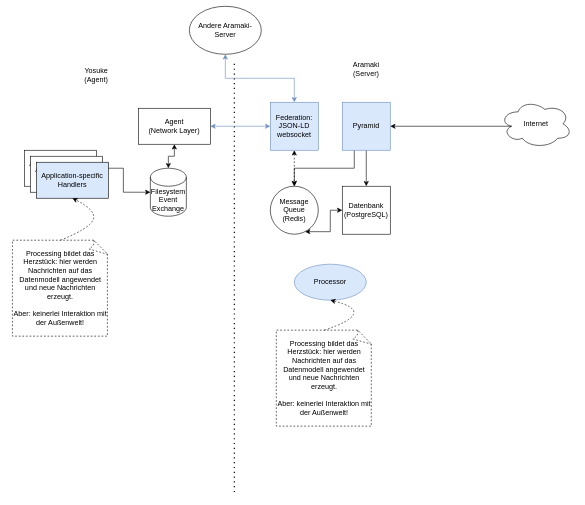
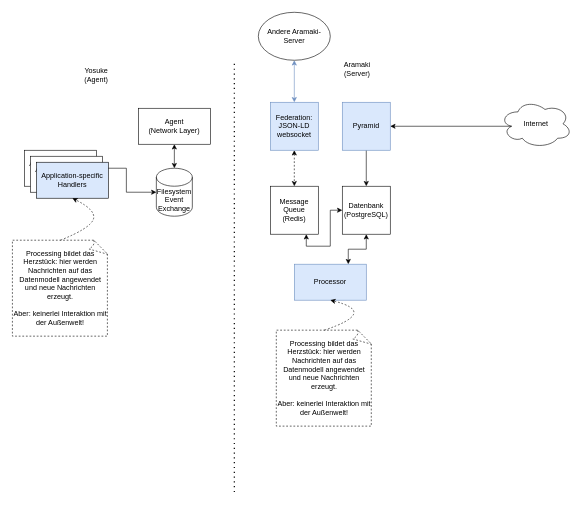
(225, 30) -> (294, 36)
(366, 69) -> (357, 69)
(264, 126) -> none
(334, 168) -> none
(168, 192) -> (174, 192)
(294, 210) -> (294, 210)
none -> (348, 251)
(330, 282) -> (330, 282)
